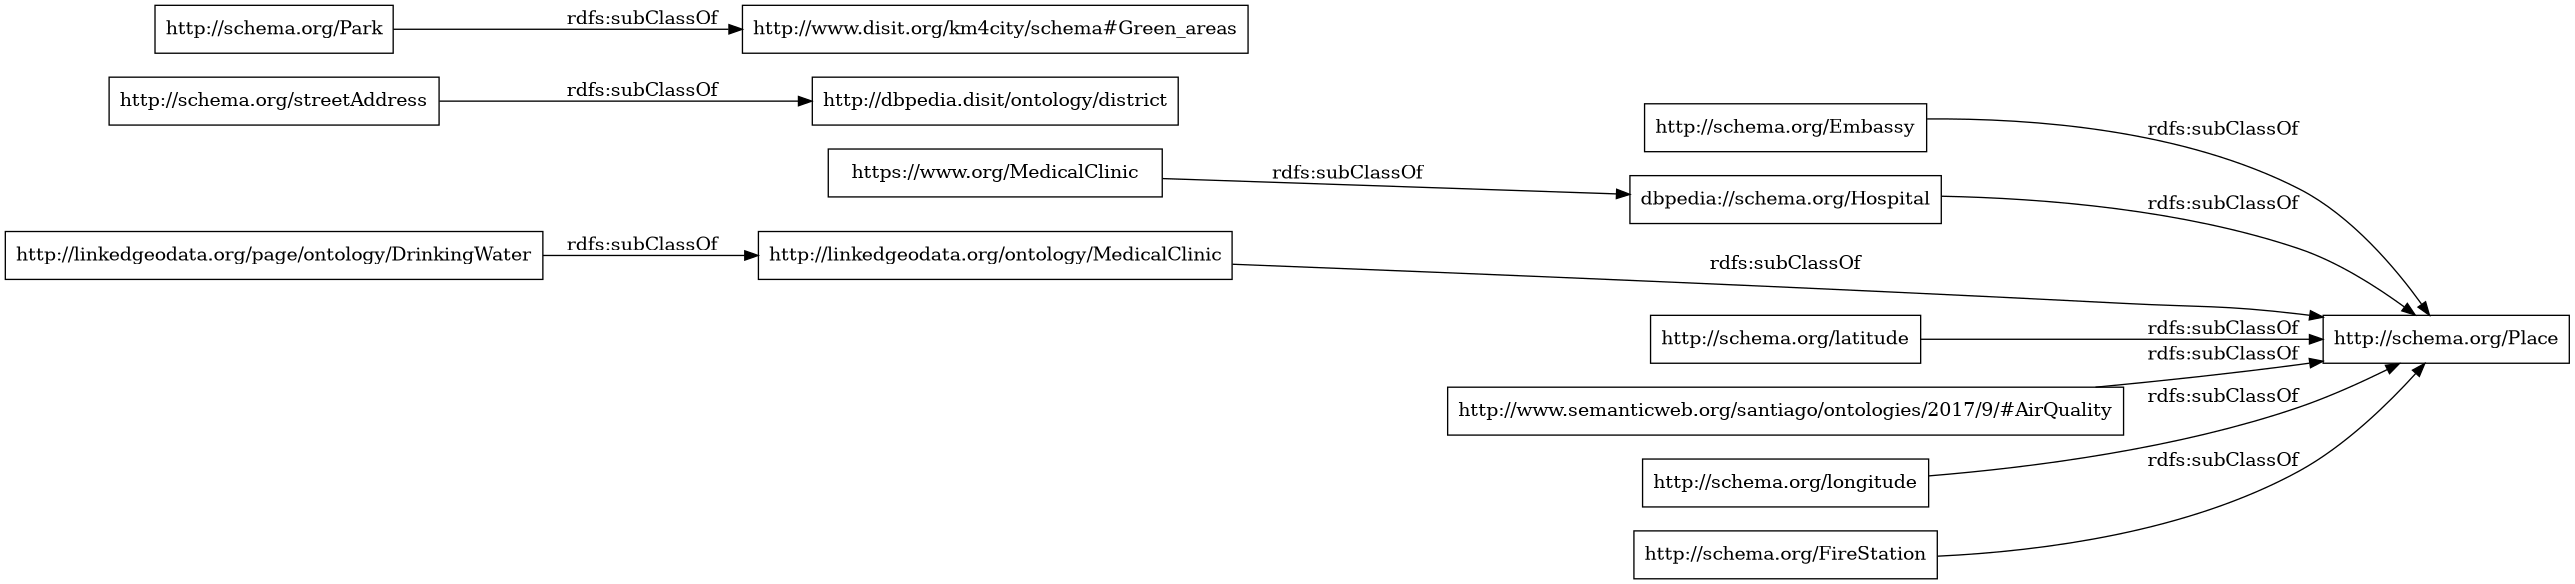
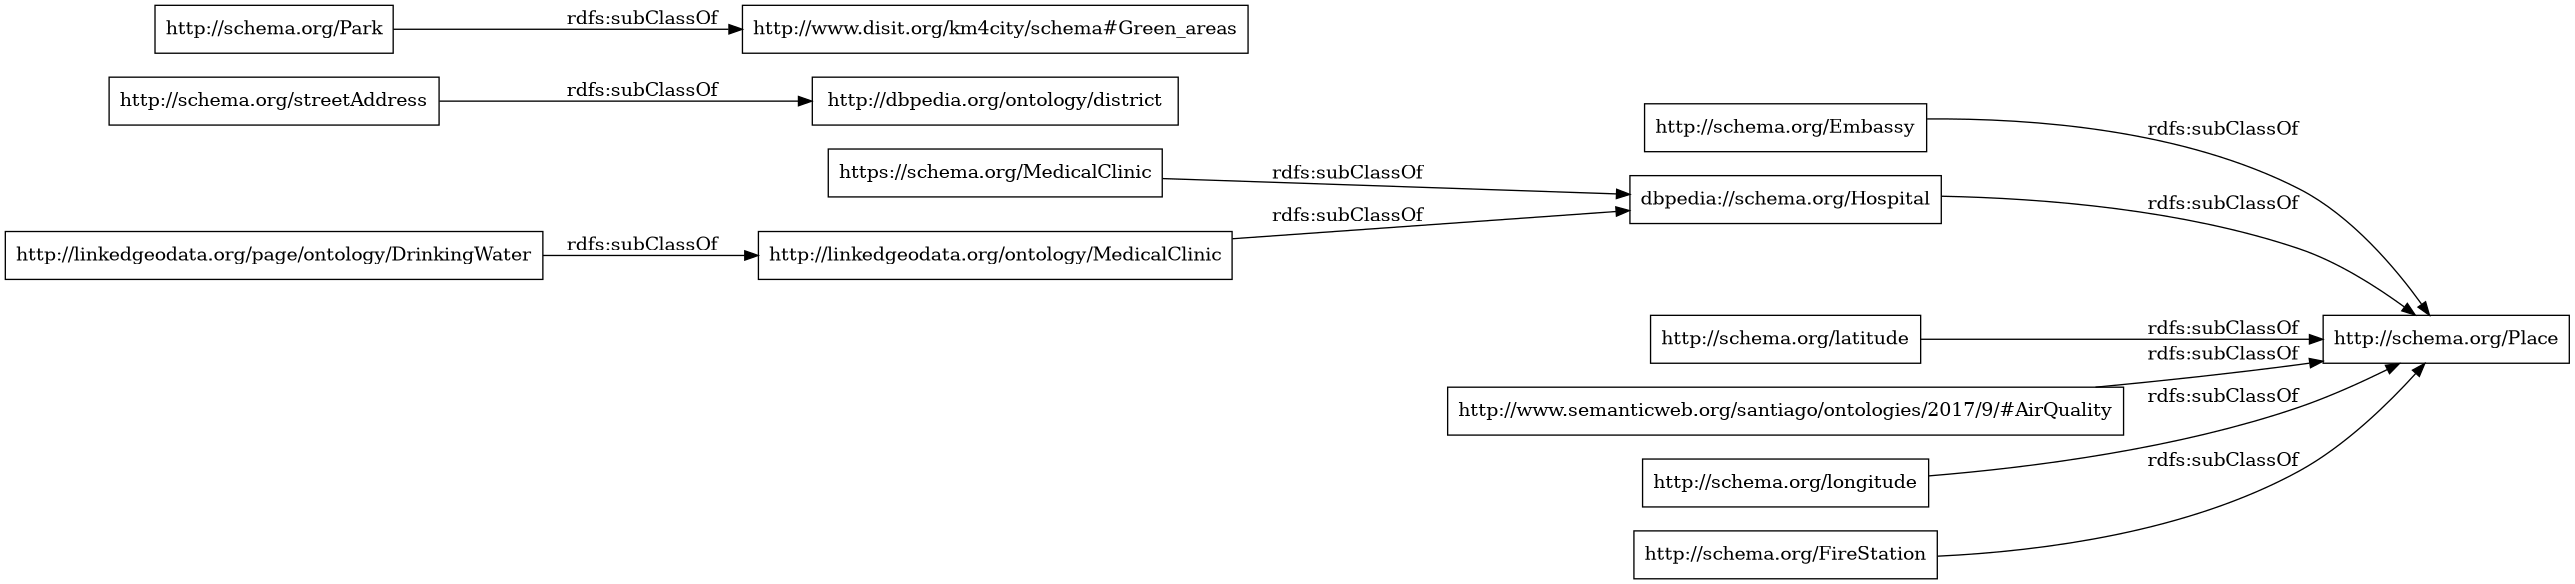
(995, 101) -> (995, 101)
(995, 173) -> (995, 173)
(1771, 287) -> (1424, 225)
